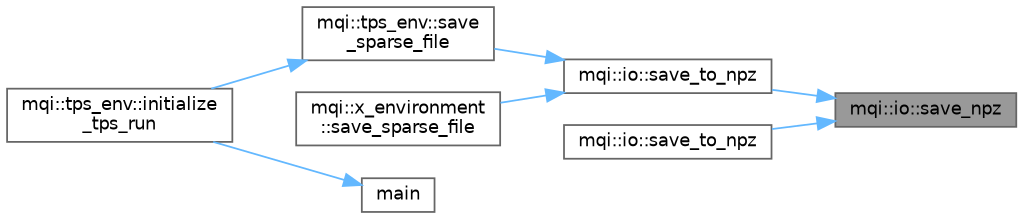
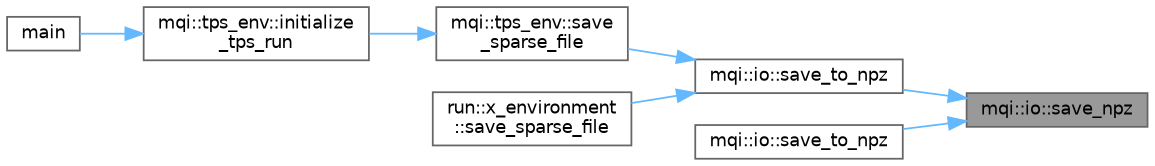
(398, 119) -> (532, 119)
(279, 161) -> (102, 34)
